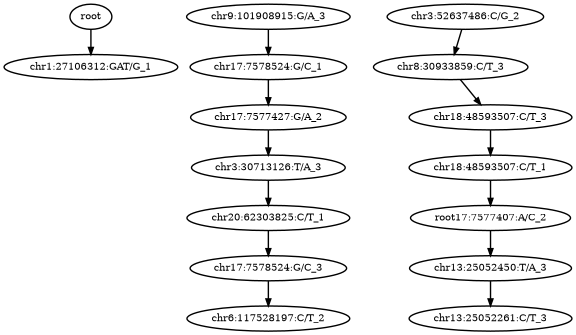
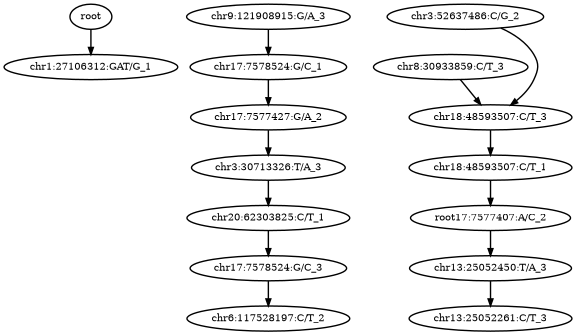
(268, 17) -> (268, 17)
(459, 39) -> (536, 60)
(268, 168) -> (268, 168)
